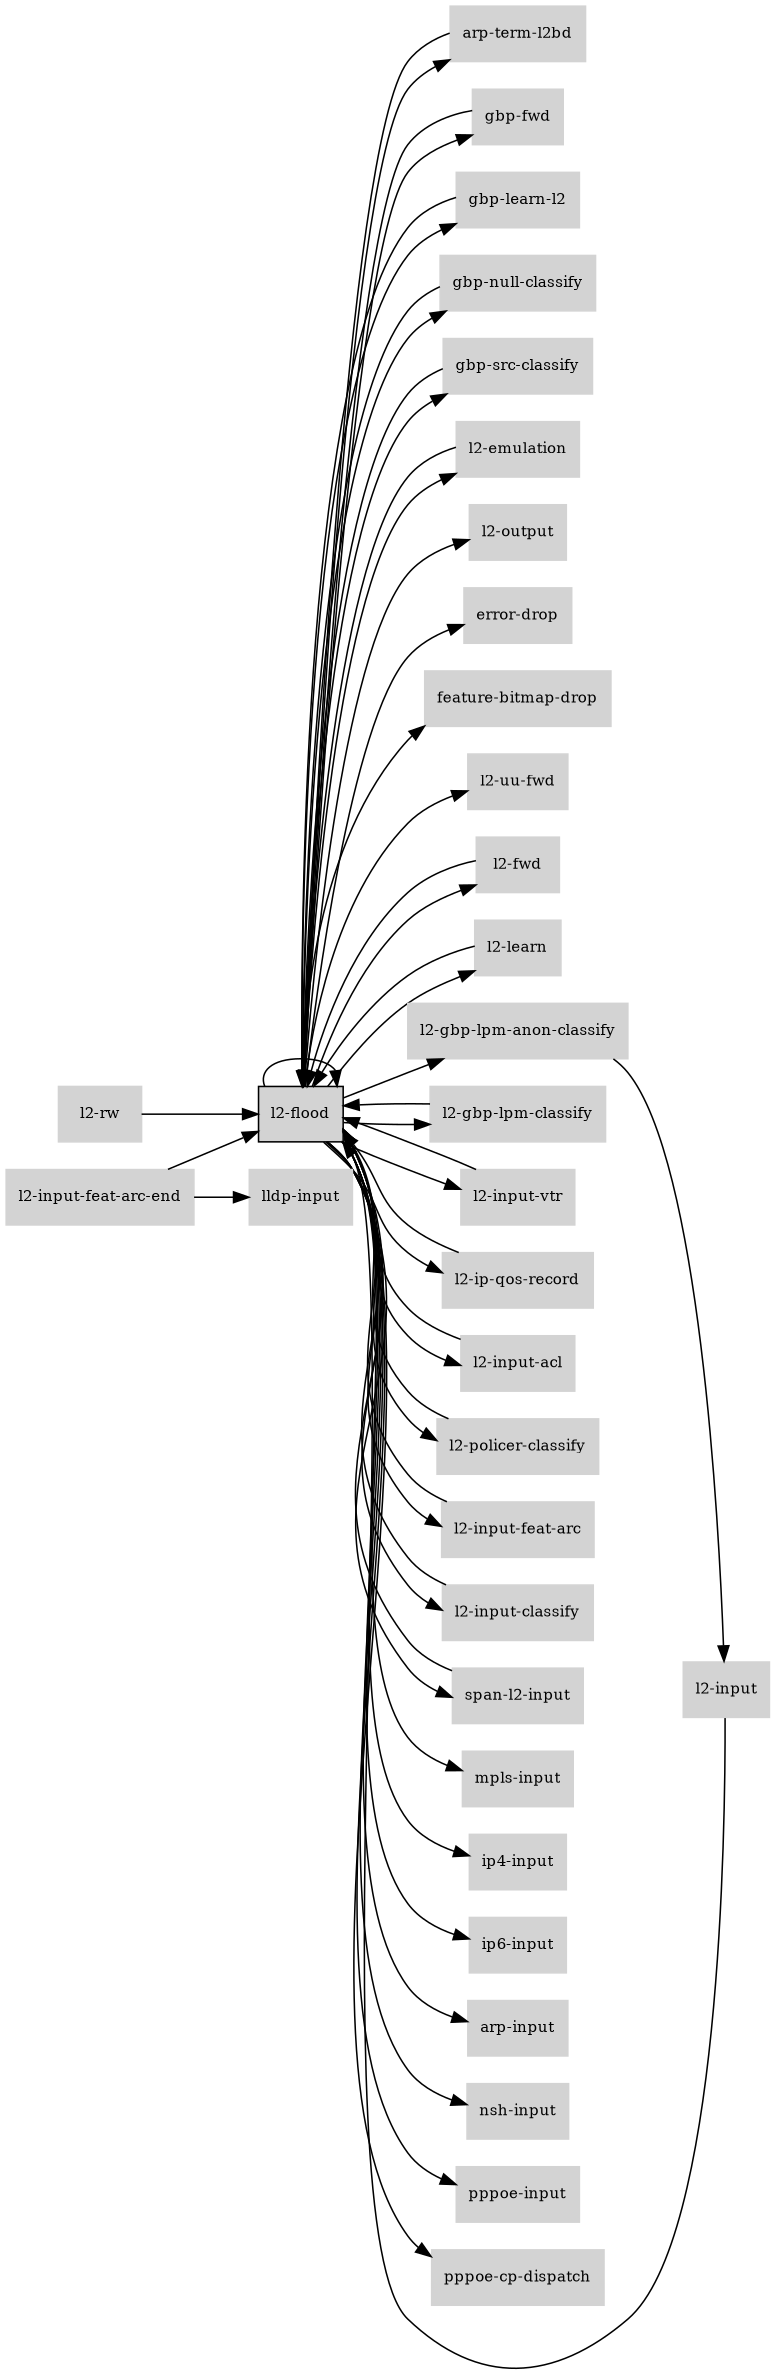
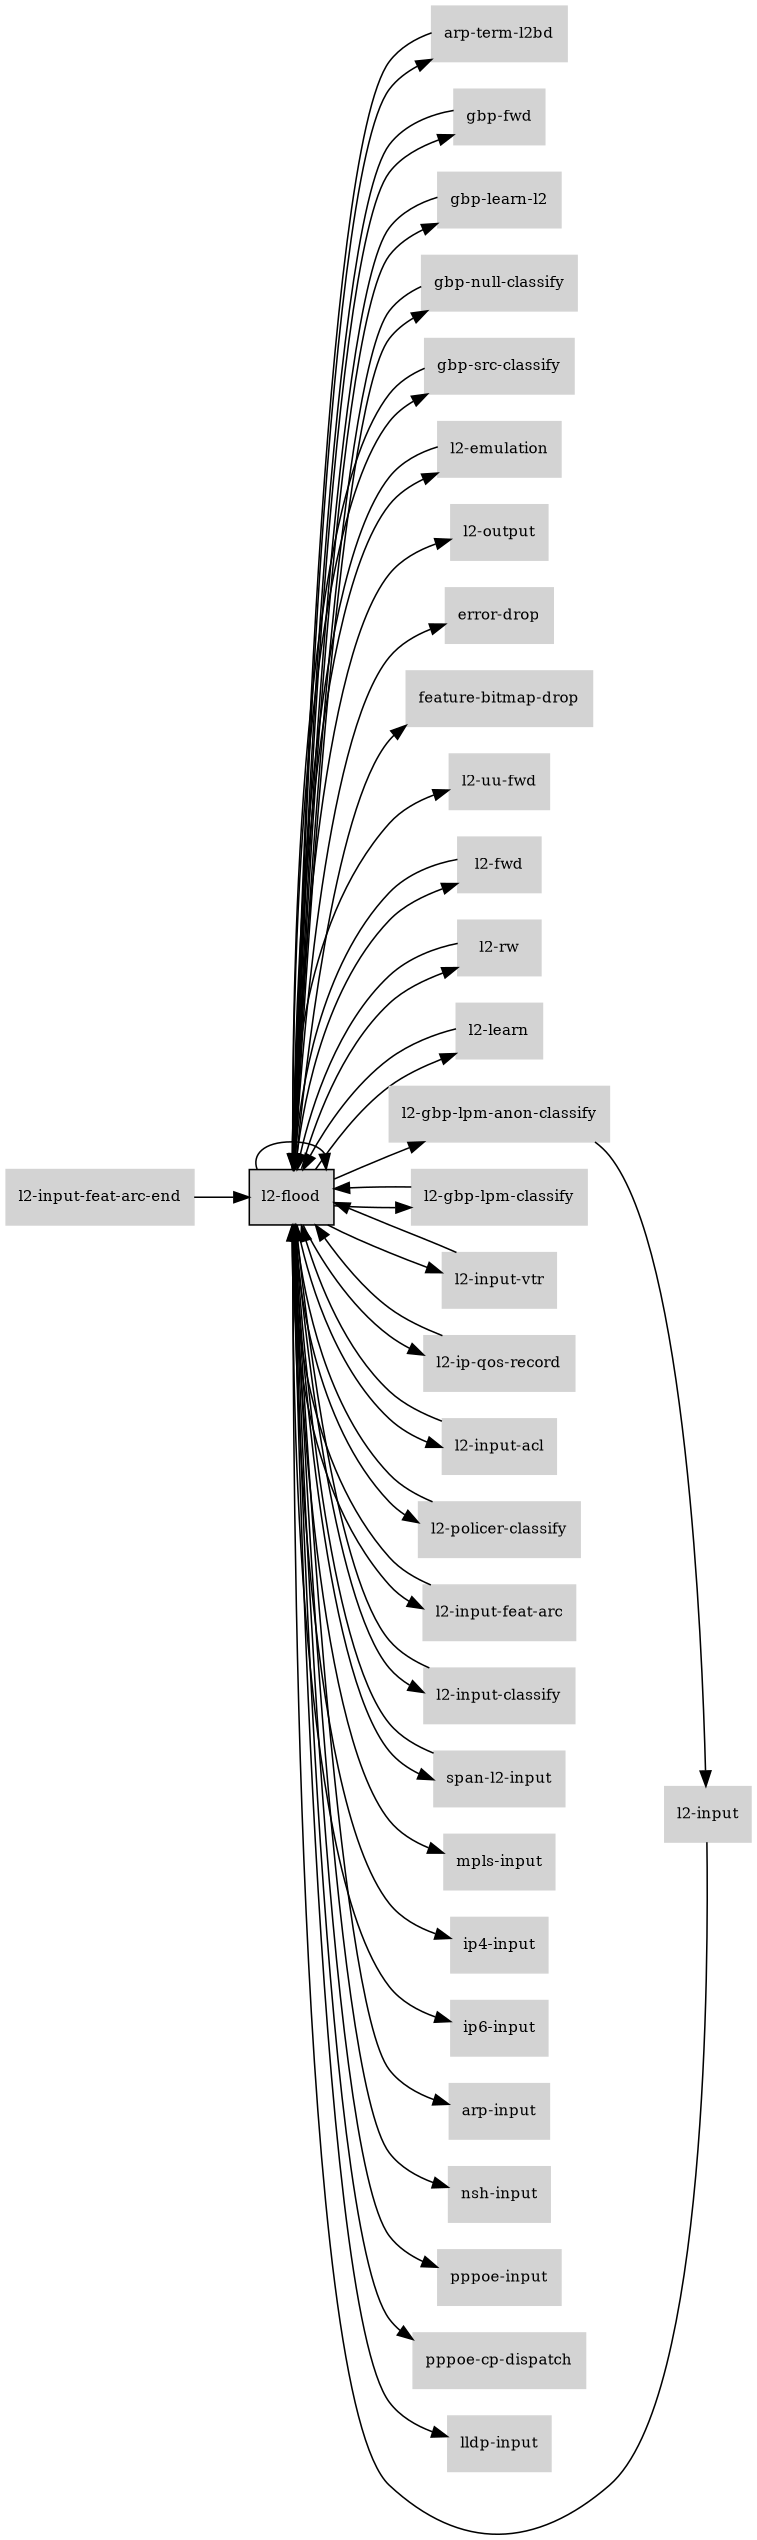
none -> (350, 1053)
(214, 1197) -> (339, 2152)
